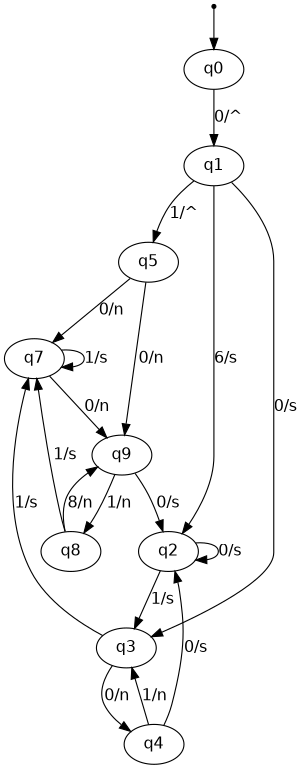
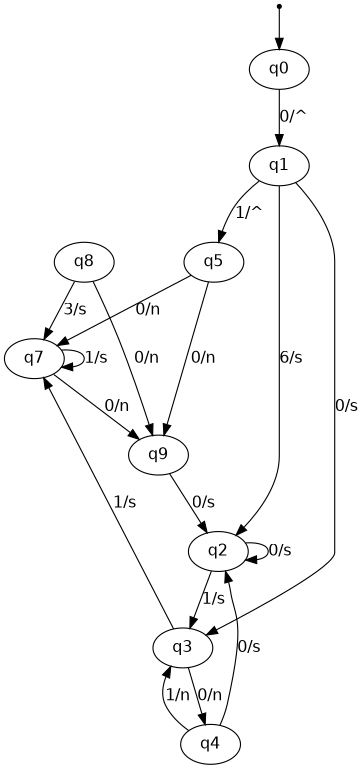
(65, 455) -> (75, 310)
(104, 500) -> none
(80, 503) -> (147, 359)
